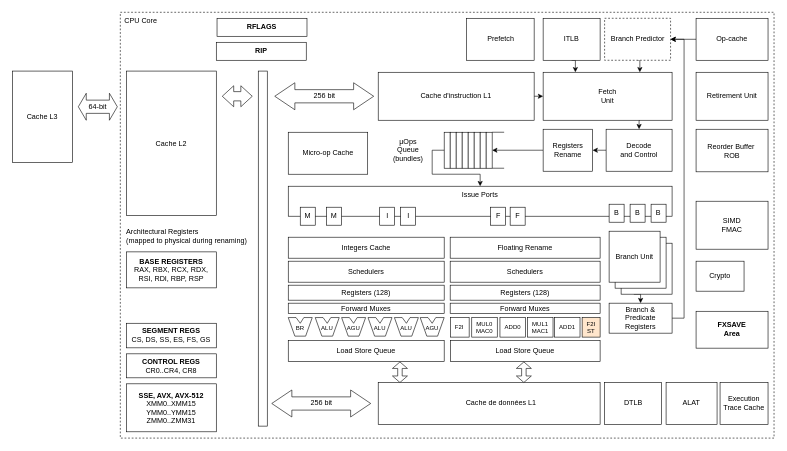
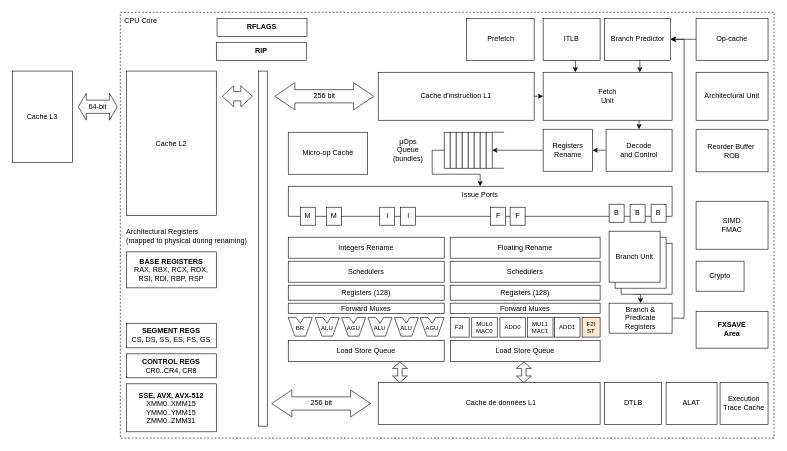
(638, 39) -> (638, 39)
(732, 96) -> (732, 96)
(366, 248) -> (366, 248)
